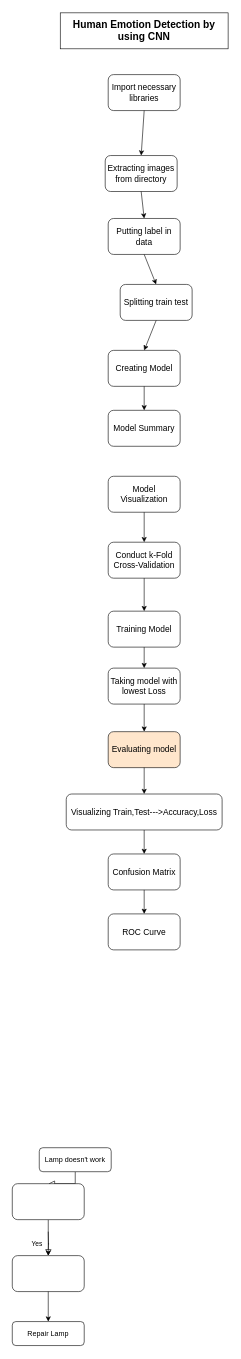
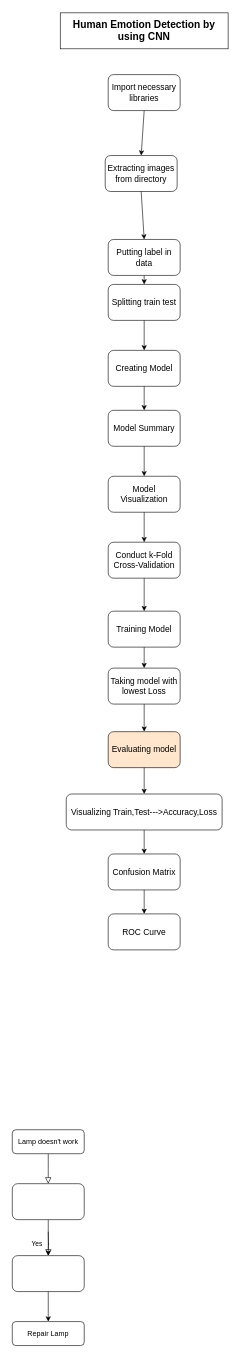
(144, 236) -> (144, 257)
(156, 302) -> (144, 302)
none -> (144, 470)
(75, 1160) -> (48, 1142)
